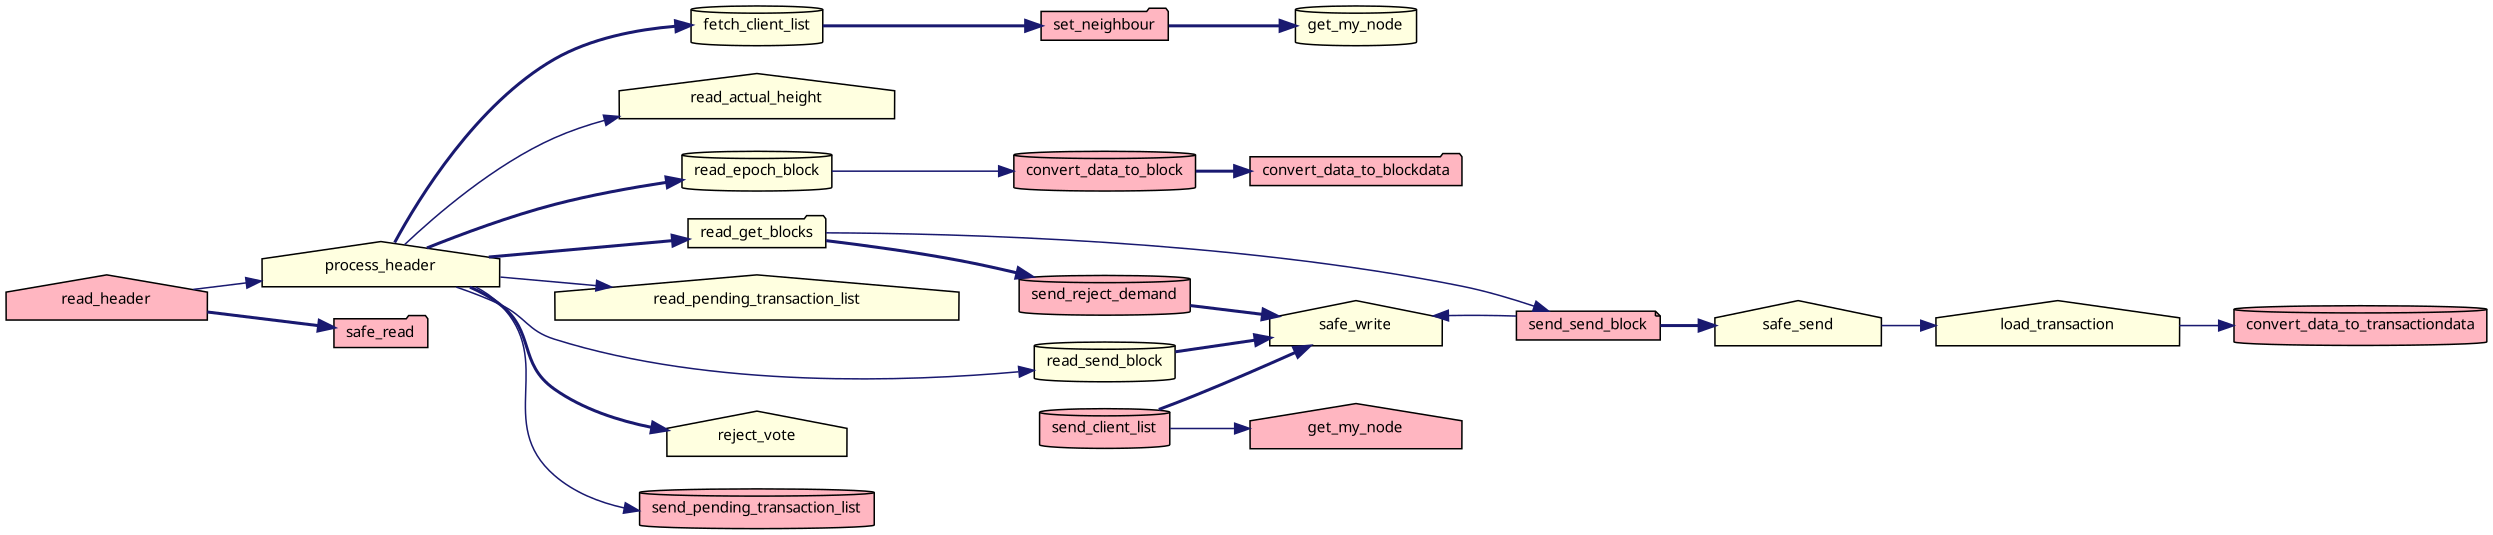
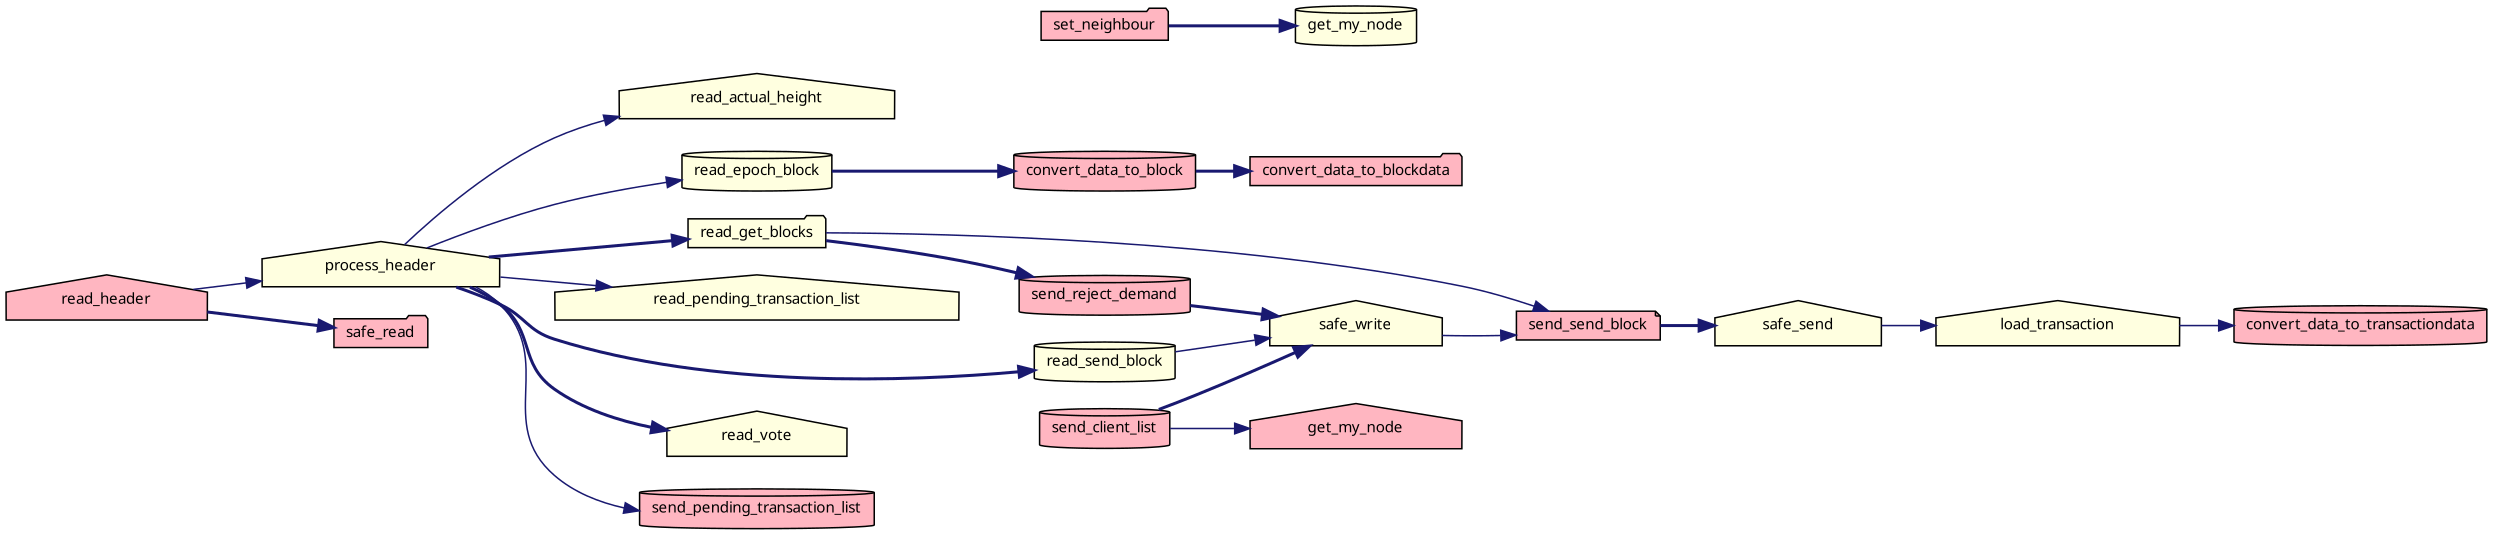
(757, 26) -> none
(915, 171) -> (915, 171)
(545, 207) -> (545, 207)
(1482, 315) -> (1471, 336)
(1215, 346) -> (1215, 346)
(729, 372) -> (729, 372)
(757, 436) -> (757, 436)
